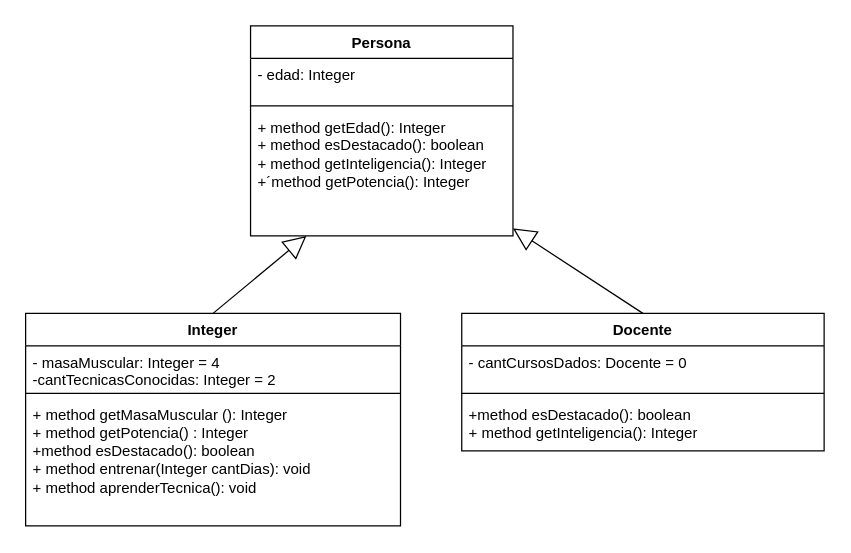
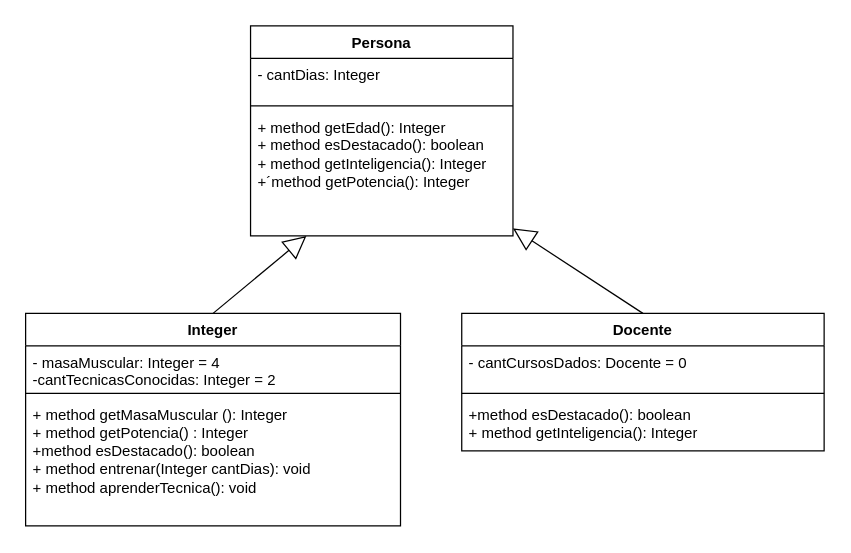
(315, 76) -> (330, 76)
